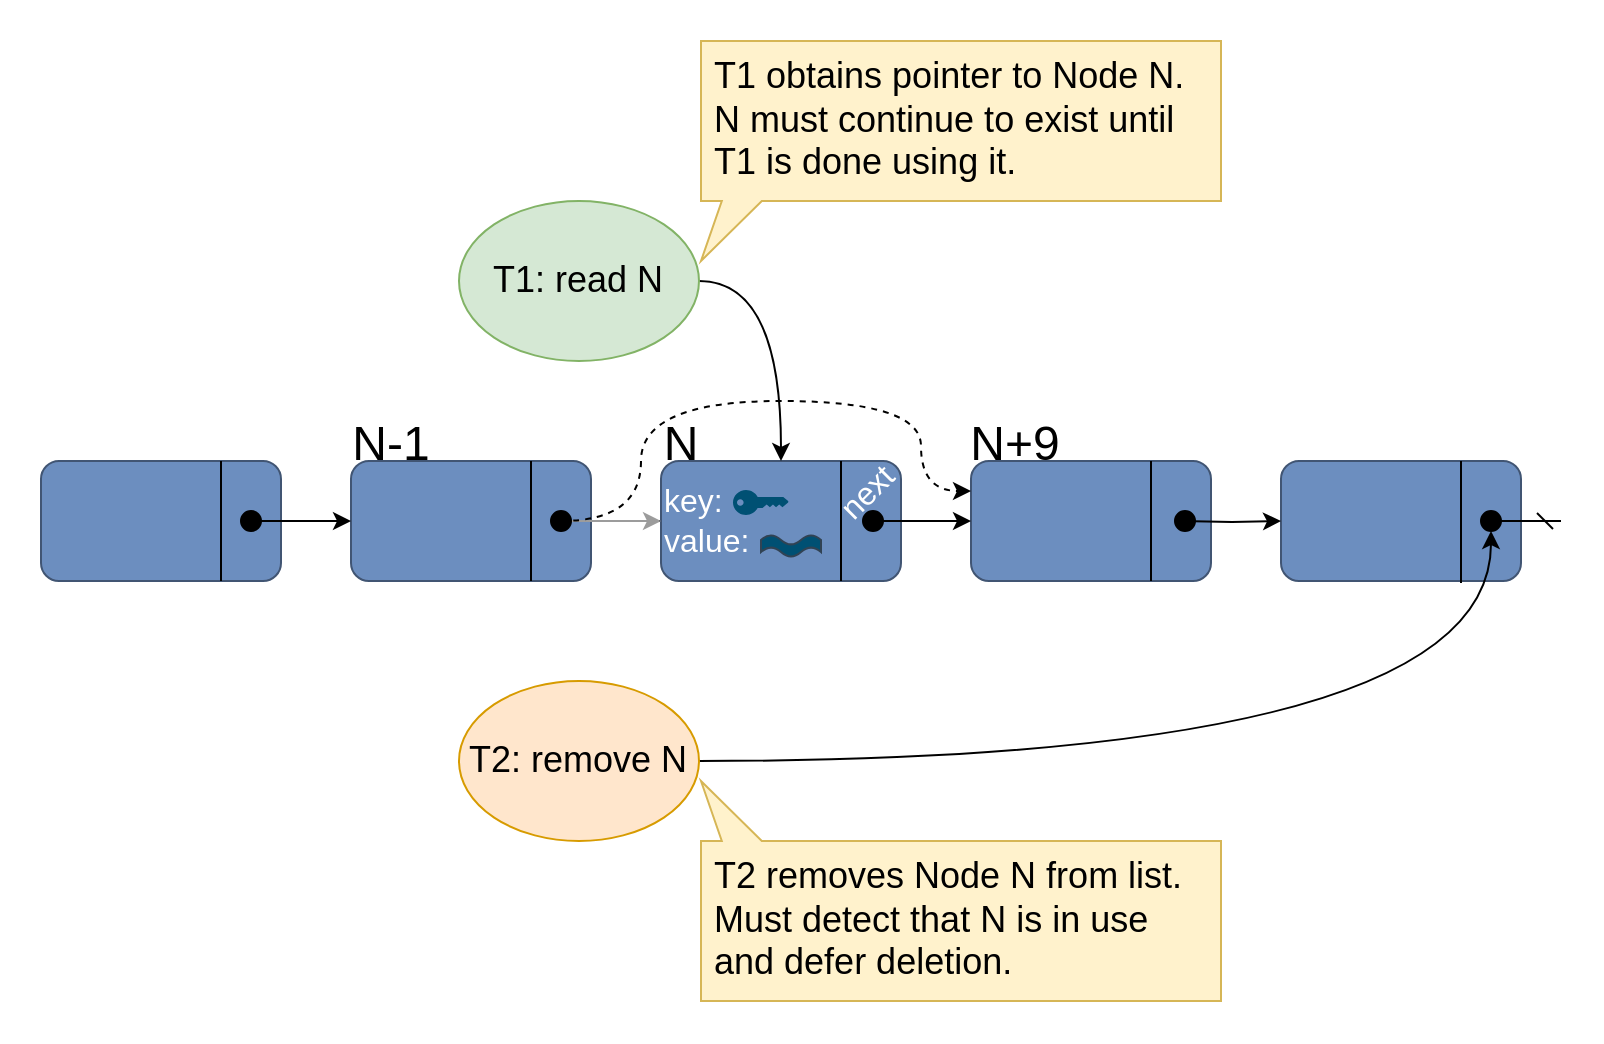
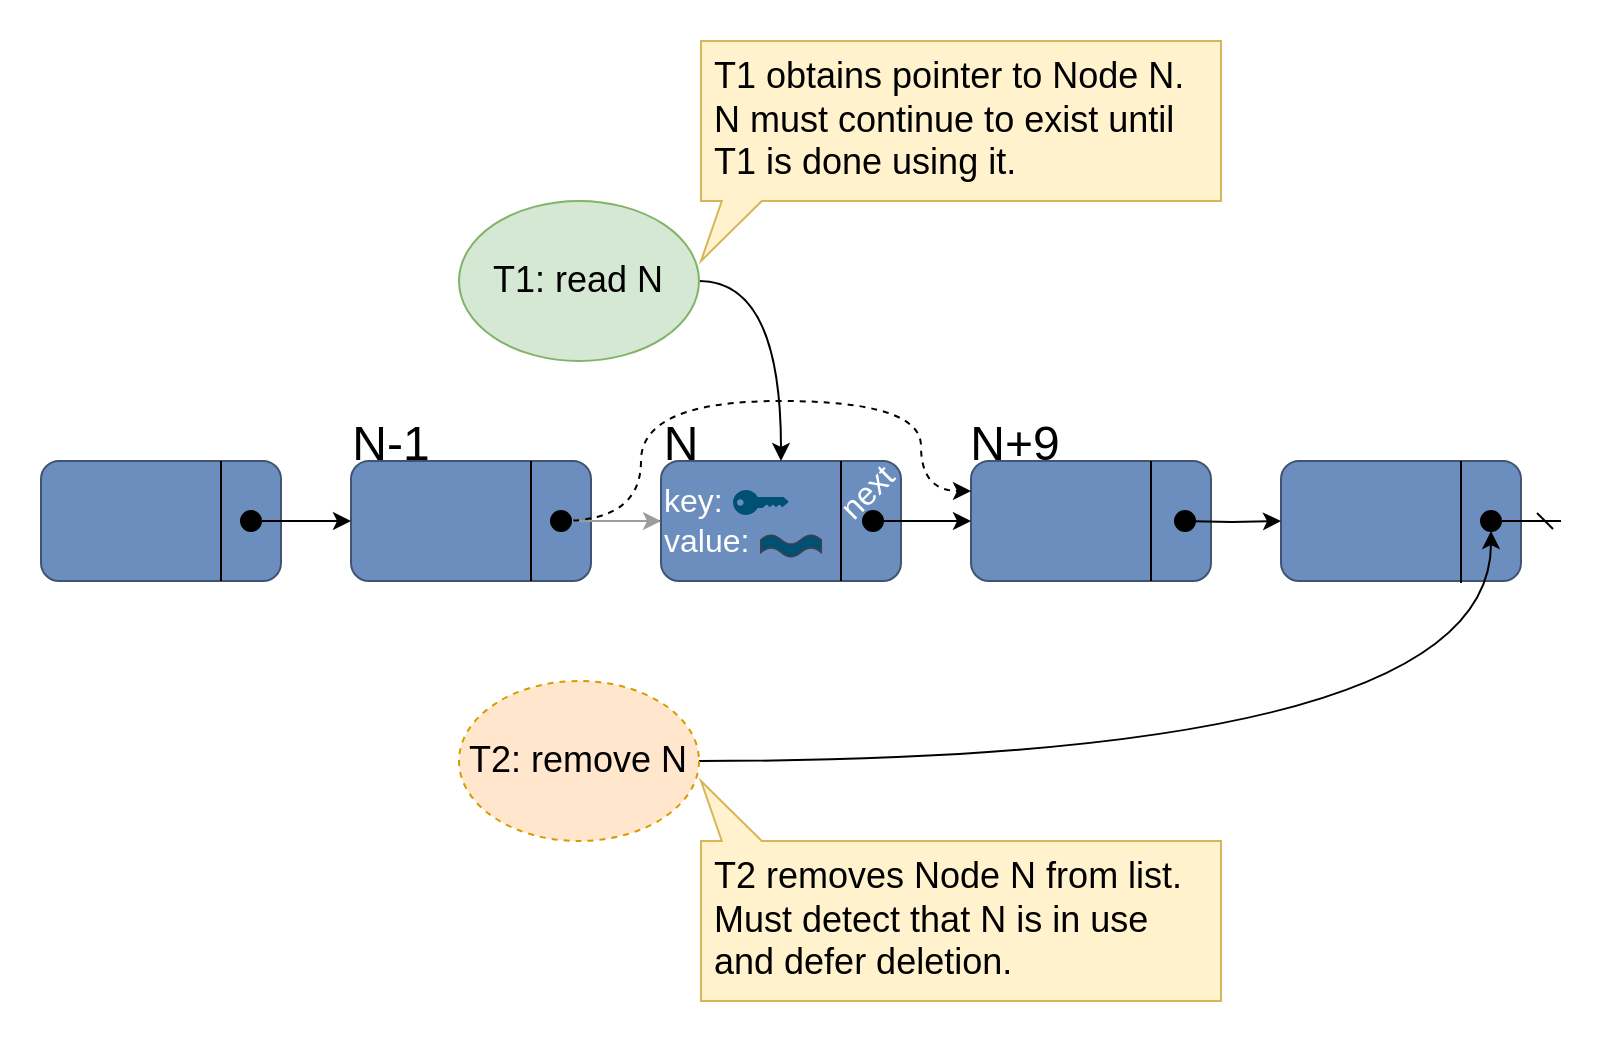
(579, 761) -> (579, 761)
